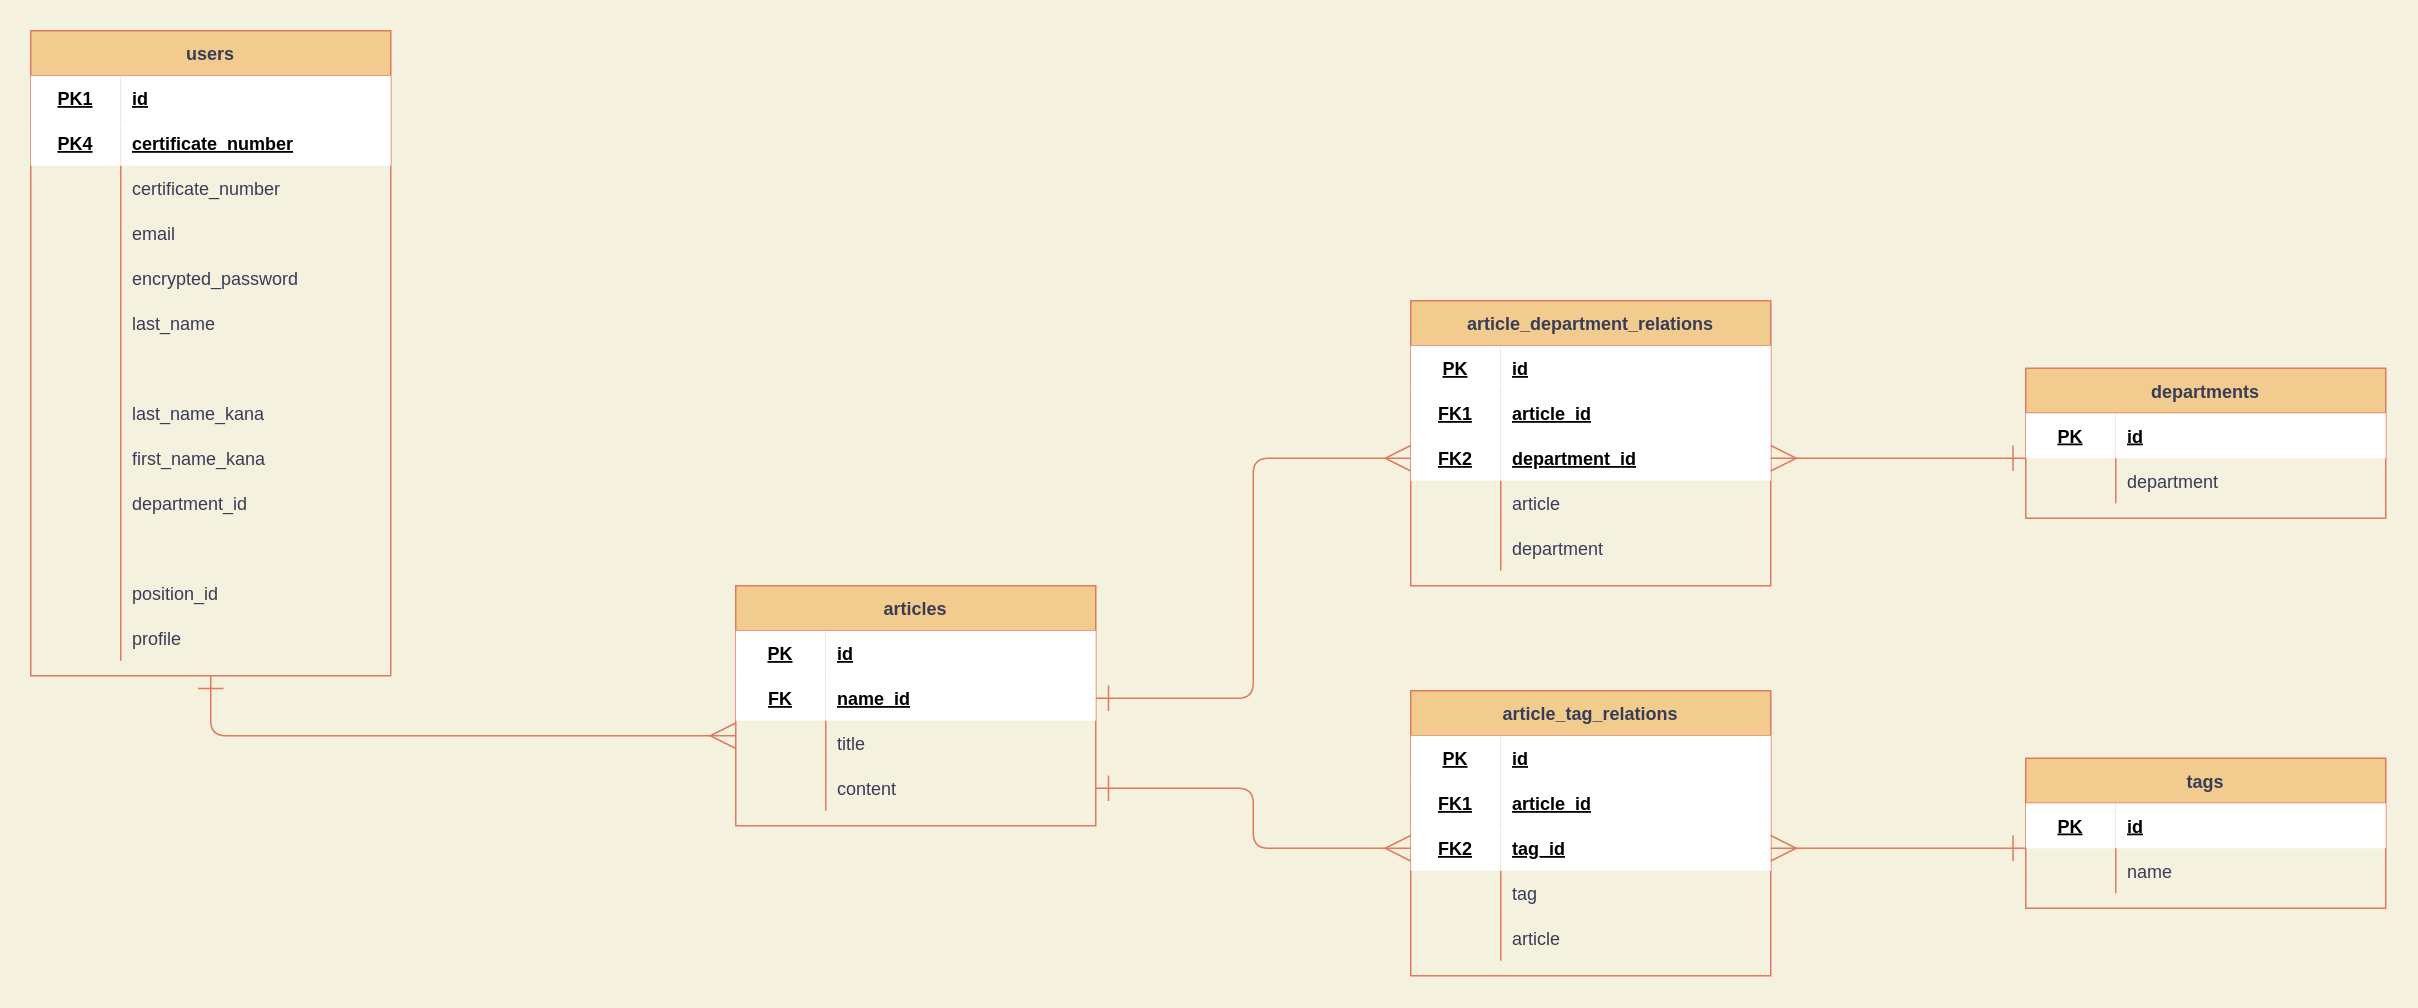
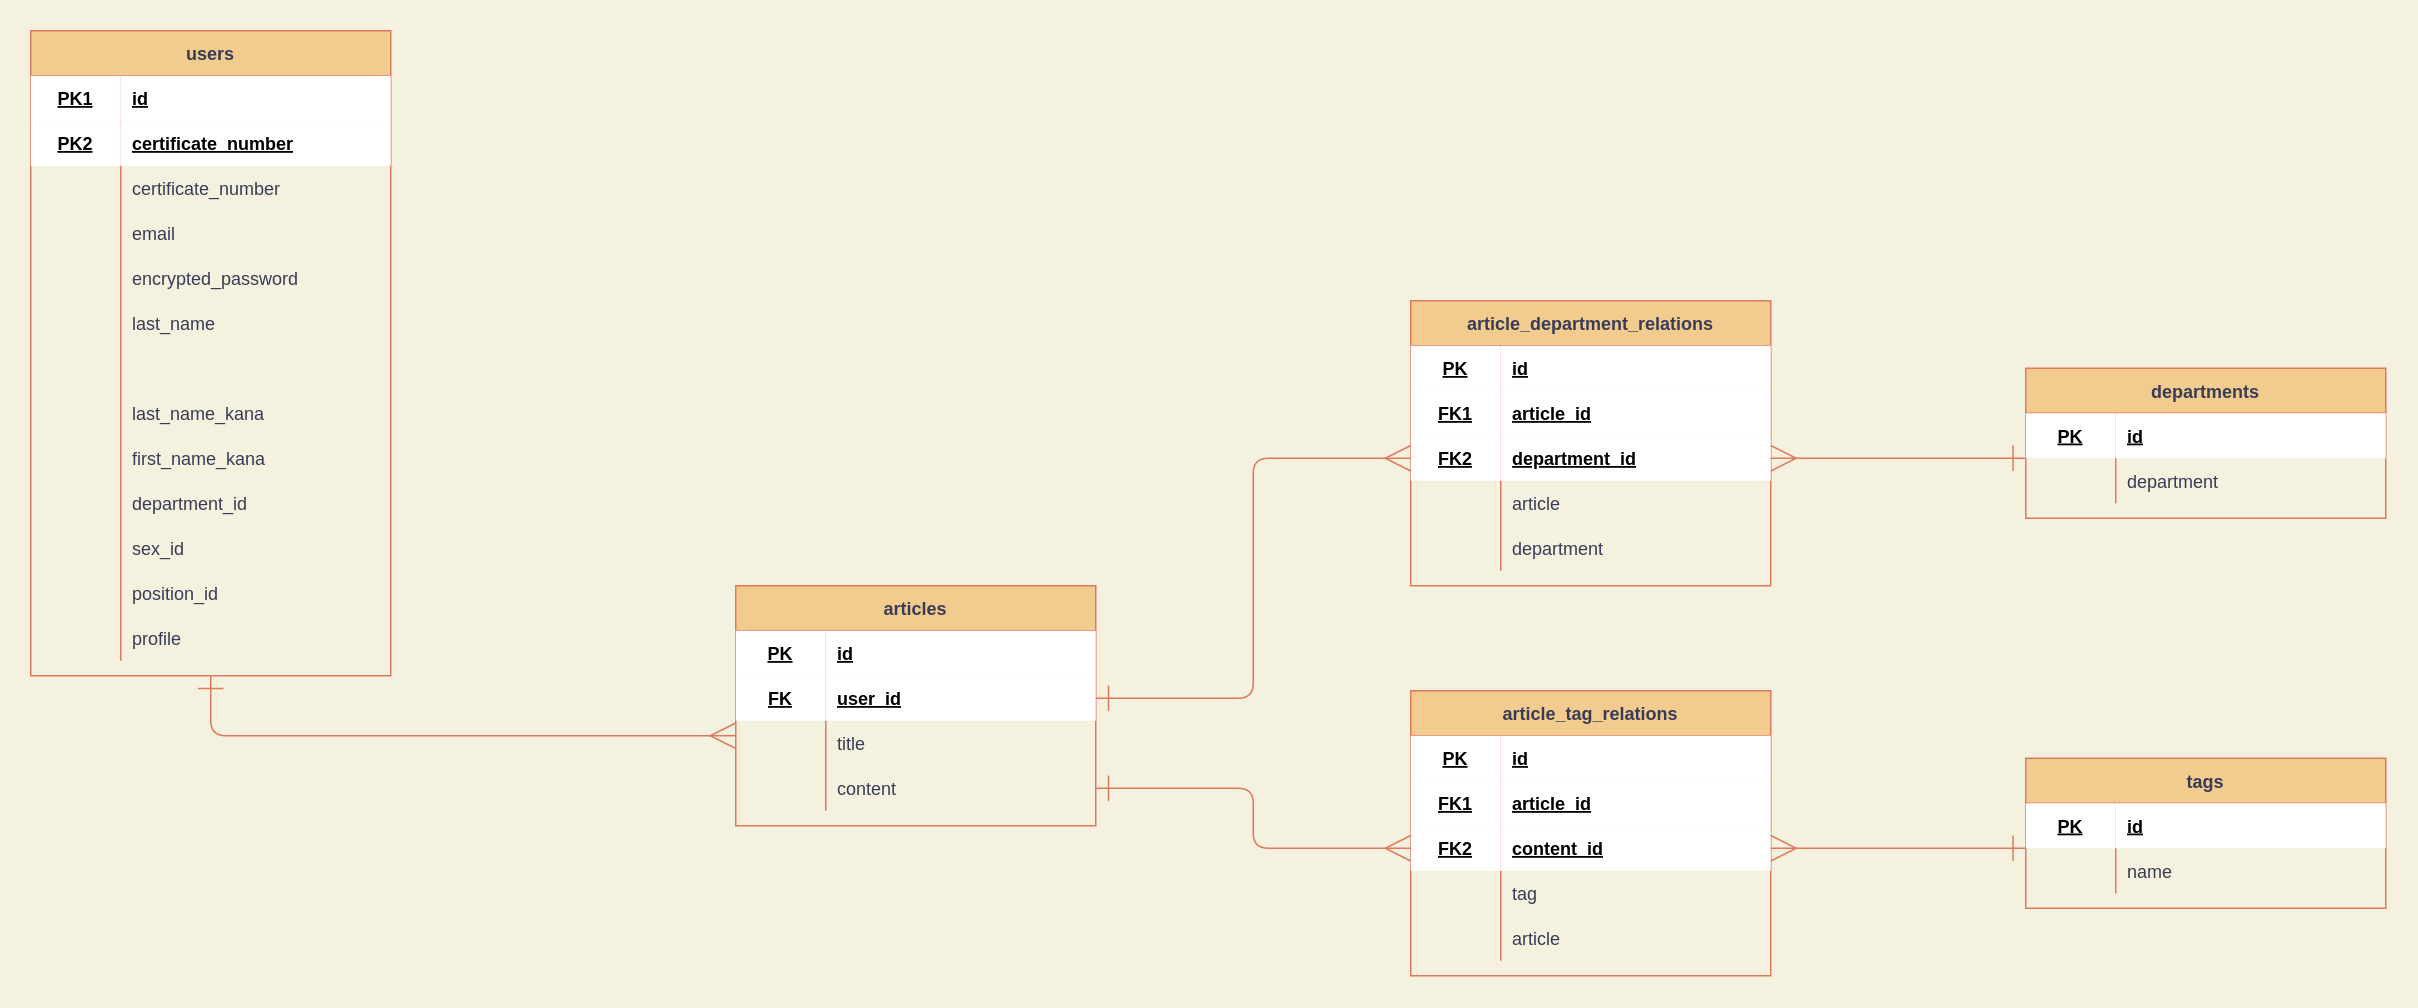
(75, 144) -> (75, 144)
none -> (256, 548)
(870, 699) -> (870, 699)
(1540, 849) -> (1560, 849)
